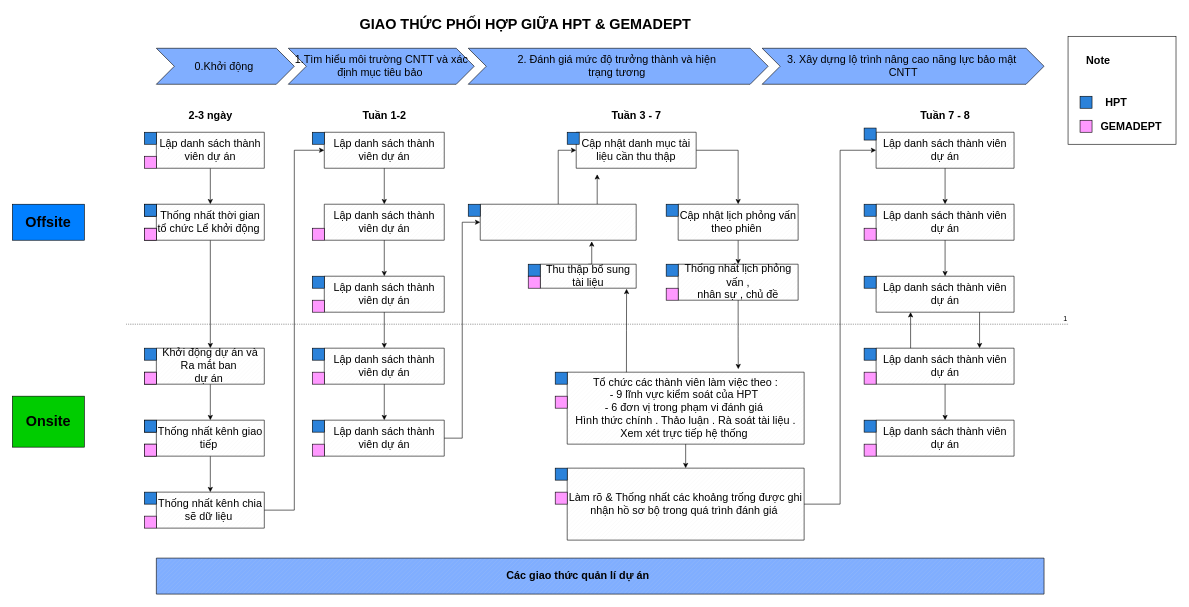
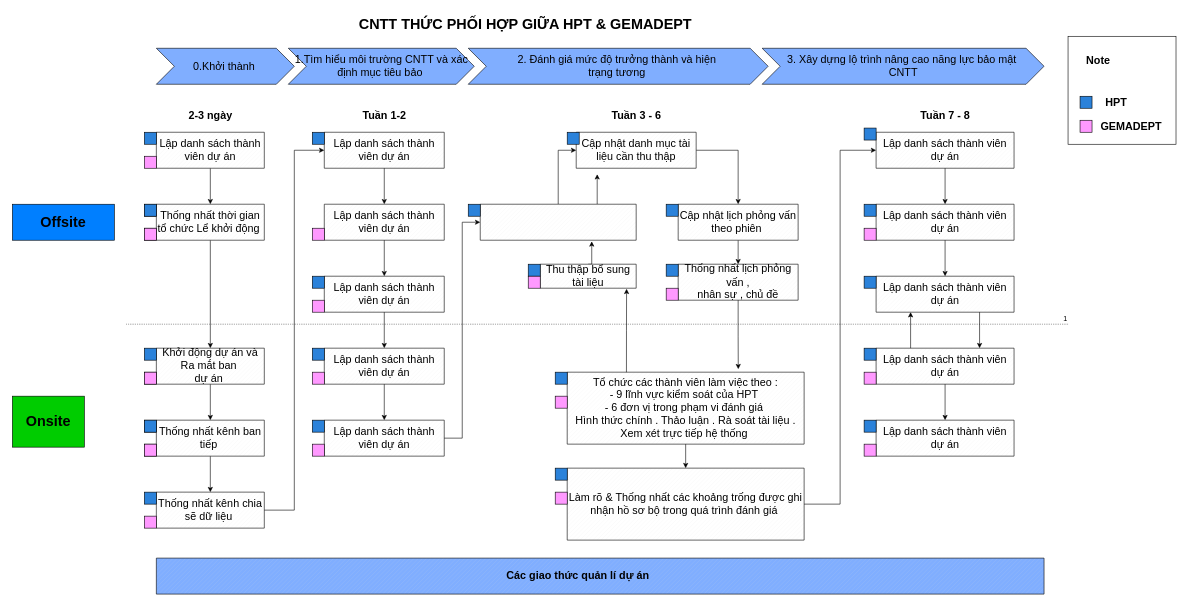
(526, 24) -> (526, 24)
(226, 66) -> (226, 66)
(637, 116) -> (637, 116)
(48, 222) -> (63, 222)
(210, 438) -> (210, 438)
